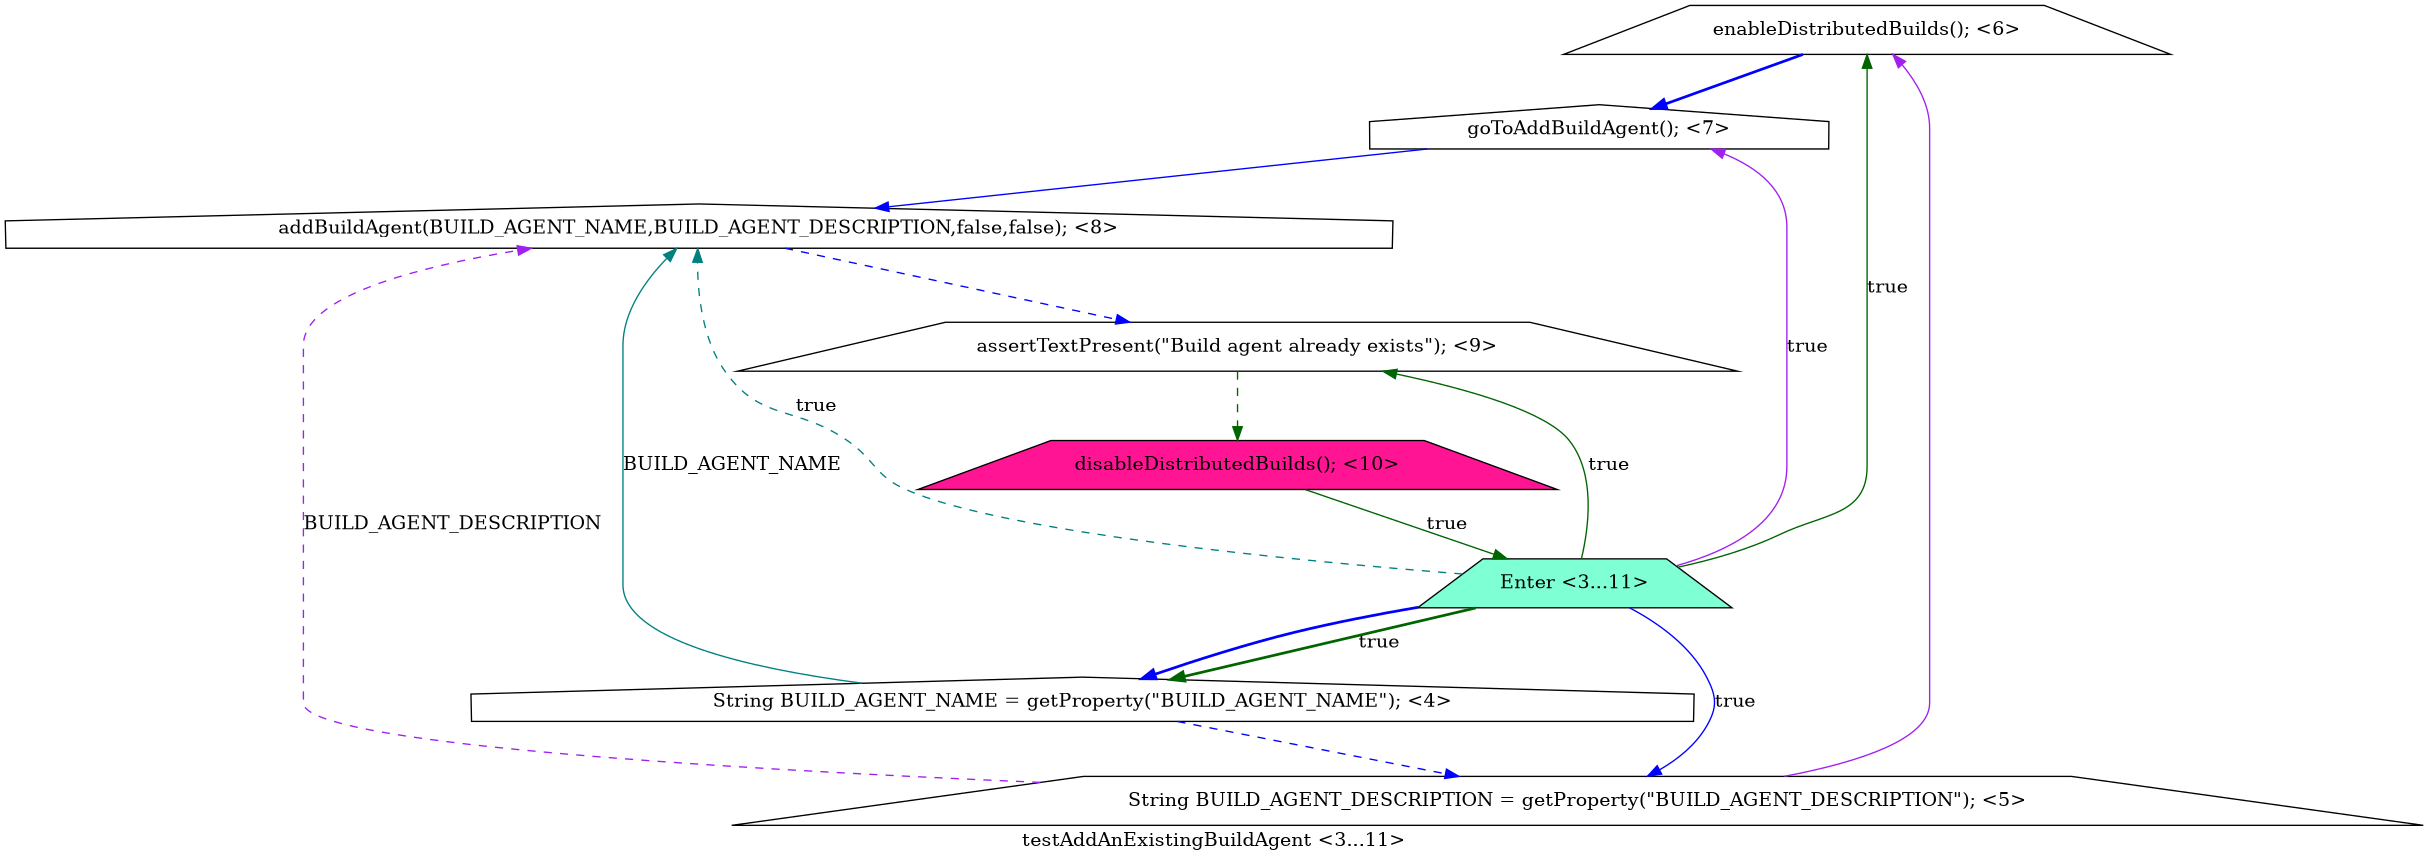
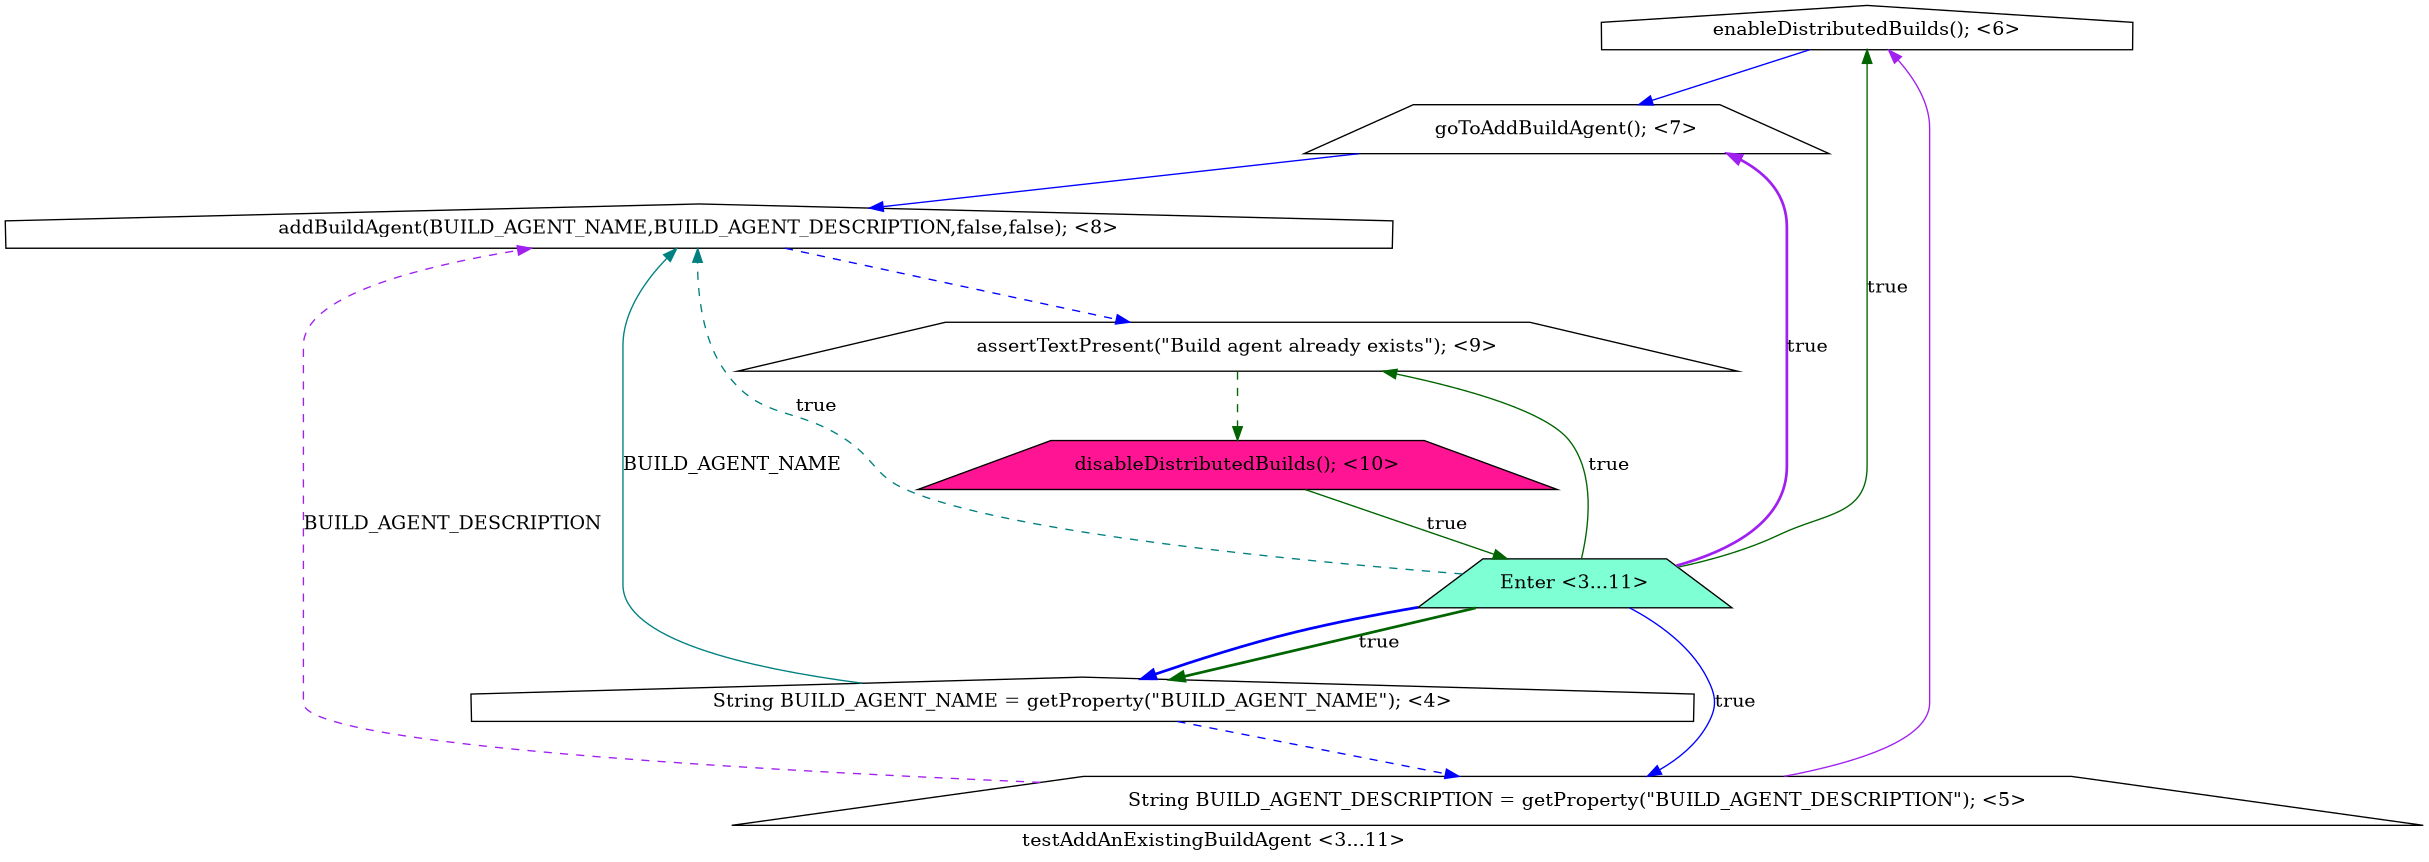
(1867, 30) -> (1867, 30)
(1734, 79) -> (1731, 75)
(1599, 129) -> (1567, 129)
(1787, 375) -> (1787, 383)
